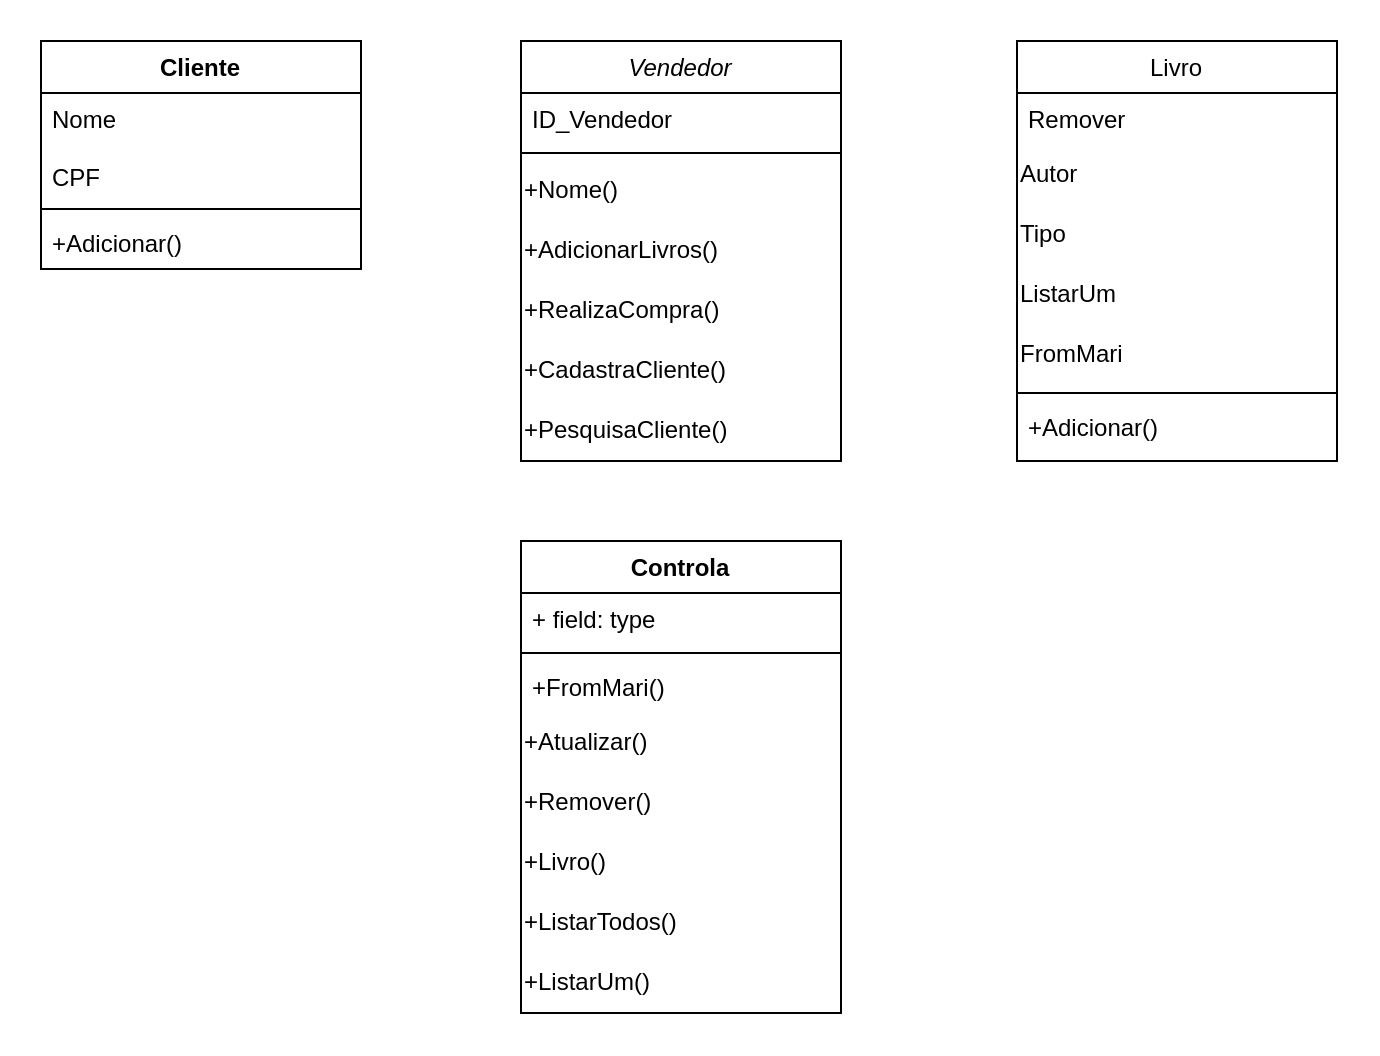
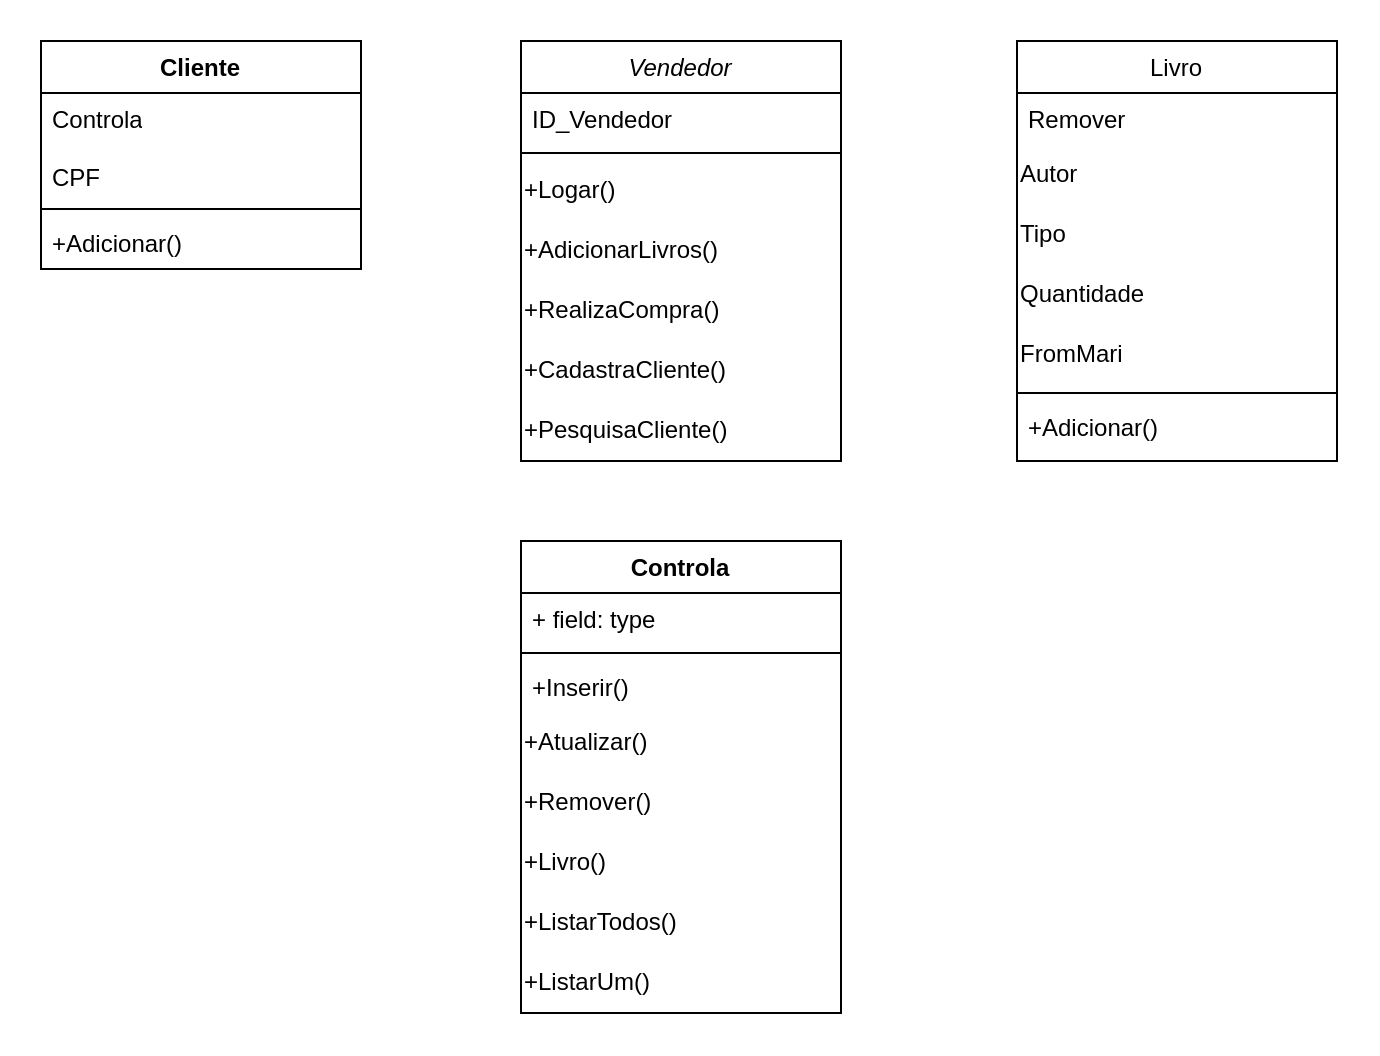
(80, 136) -> (104, 136)
(572, 191) -> (579, 191)
(1072, 295) -> (1085, 295)
(604, 689) -> (597, 689)
